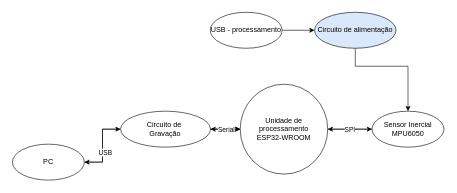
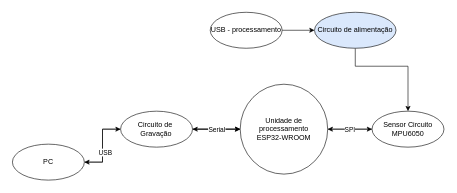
(166, 129) -> (157, 129)
(408, 129) -> (408, 129)
